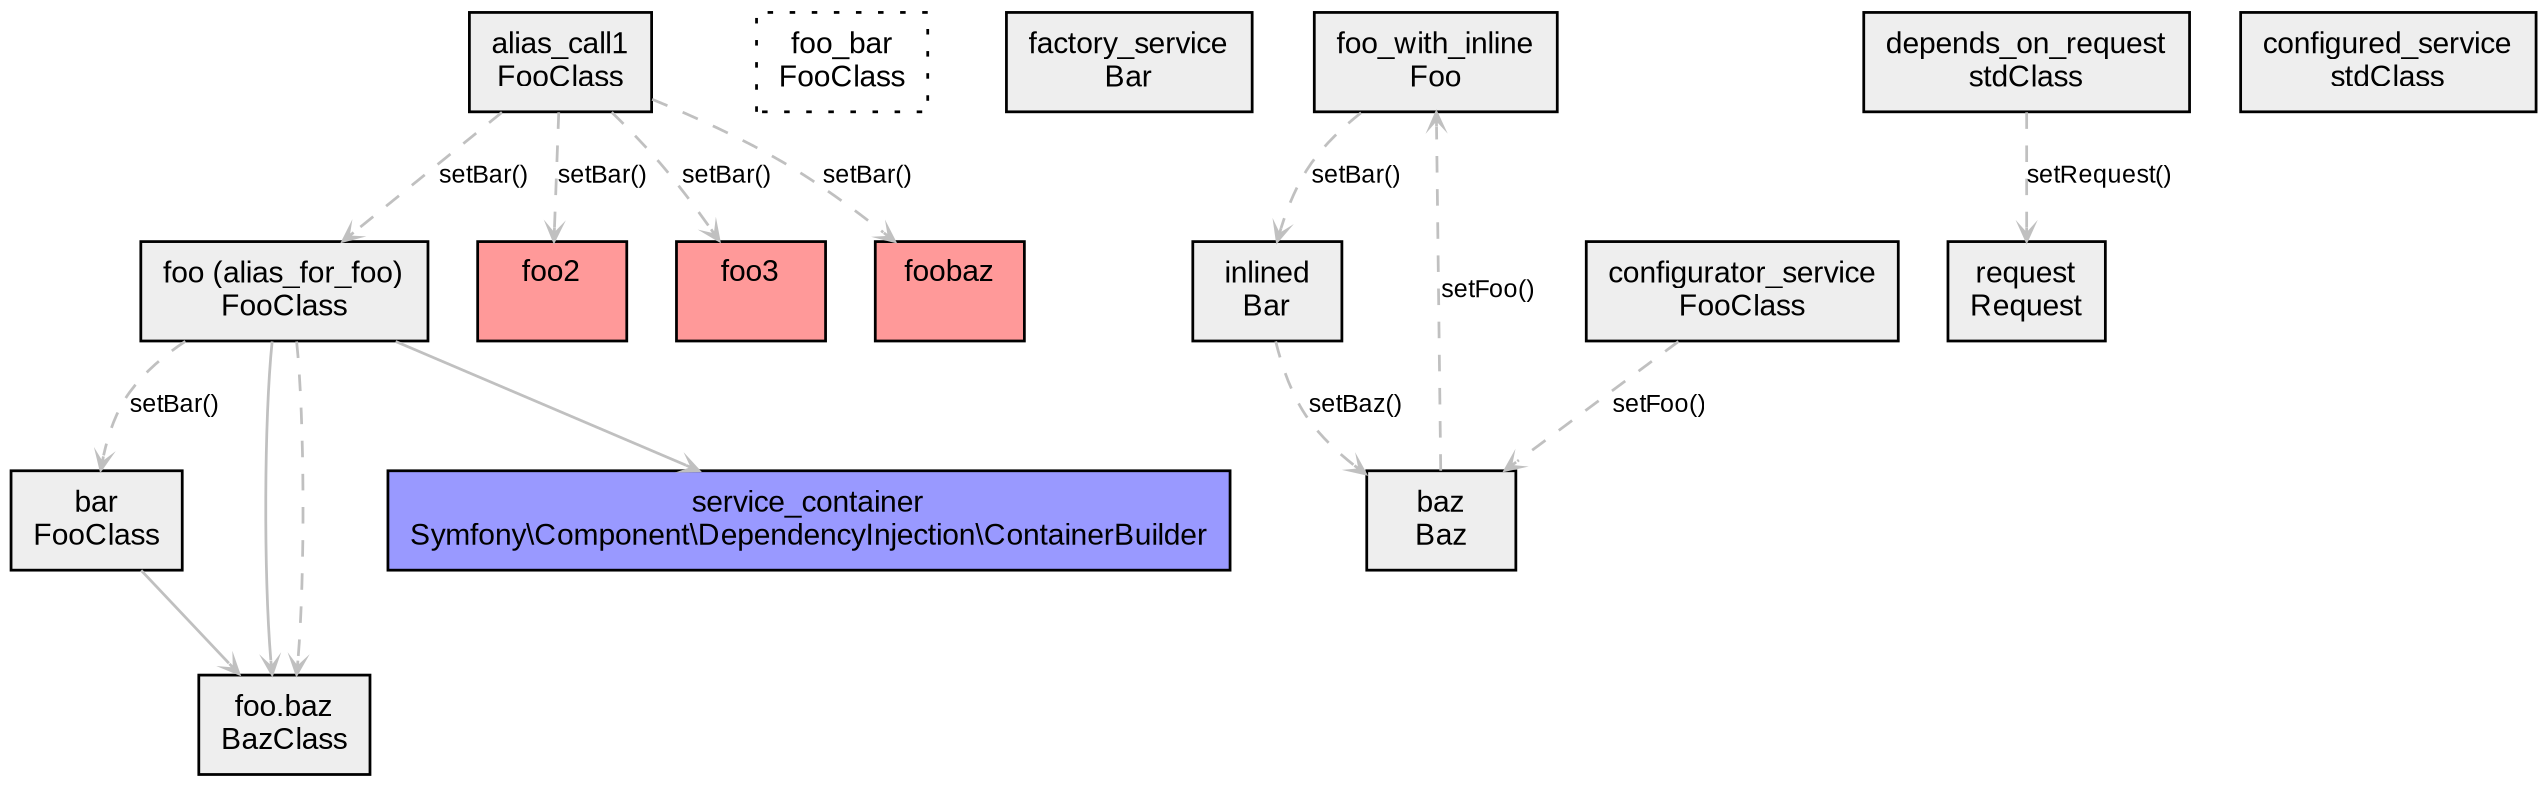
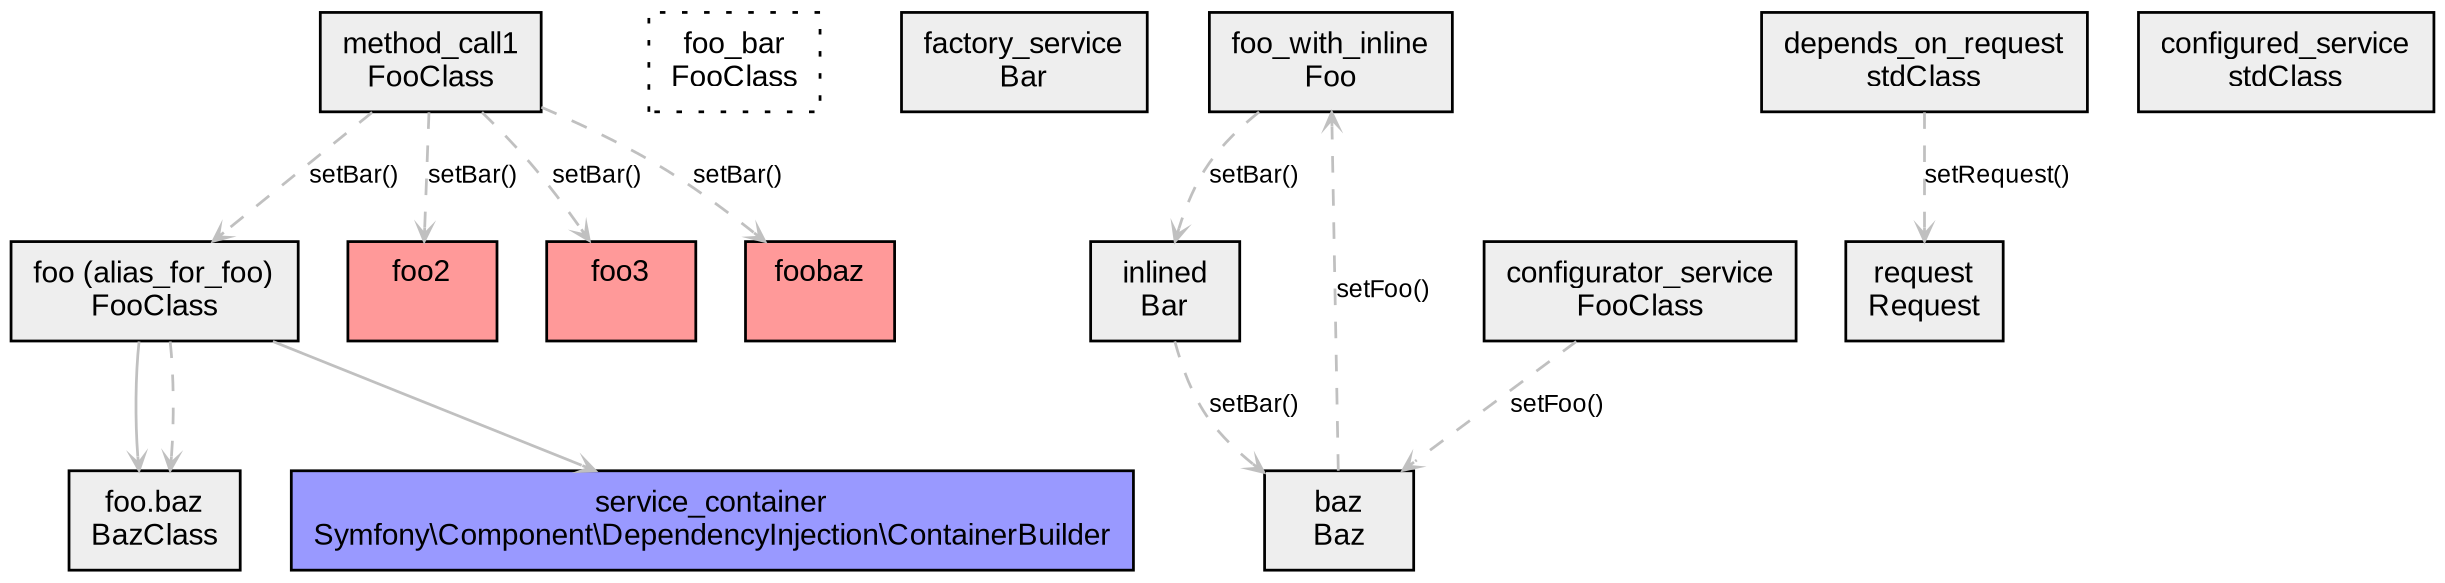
(561, 62) -> (431, 62)
(1356, 406) -> (1255, 406)
(97, 520) -> none
